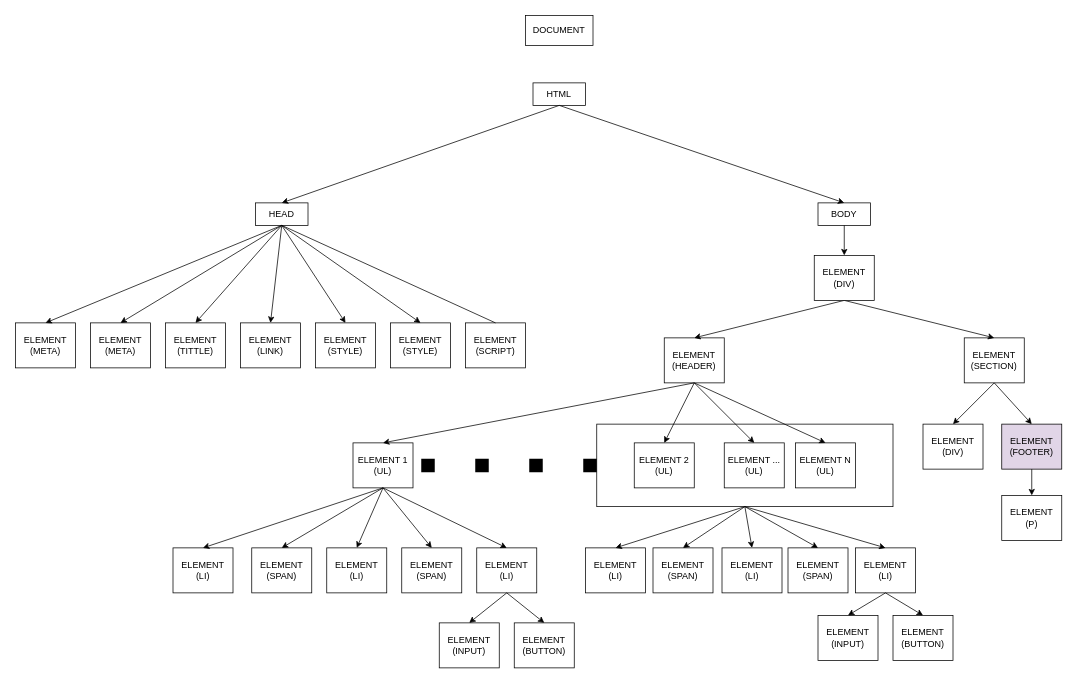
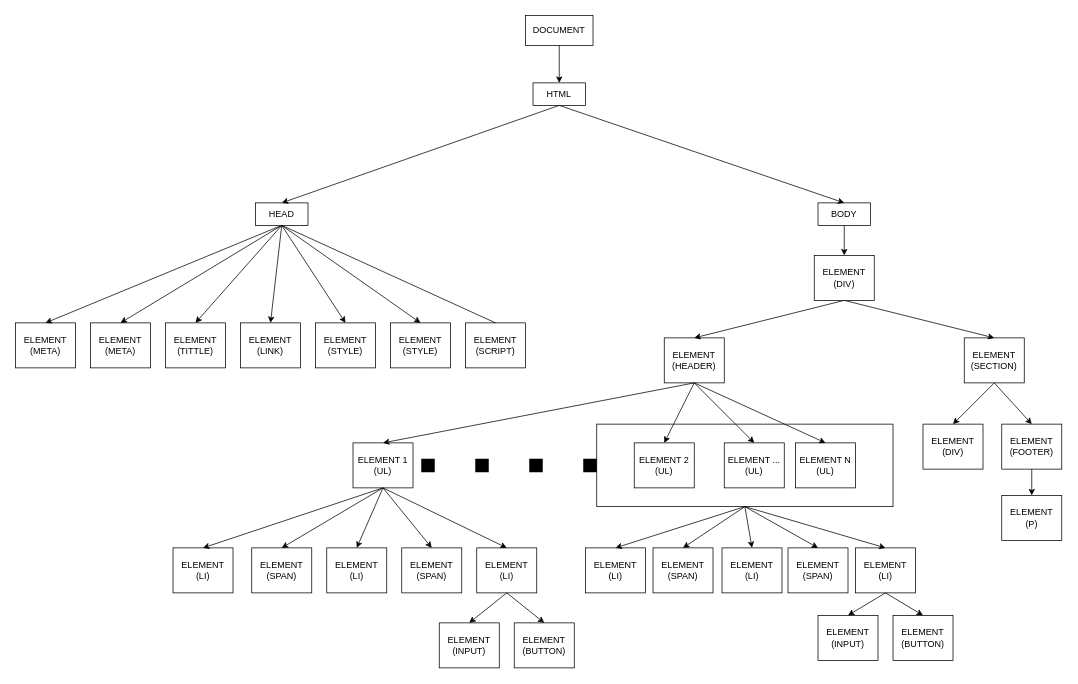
none -> (559, 62)
(1032, 447) -> (1032, 447)
